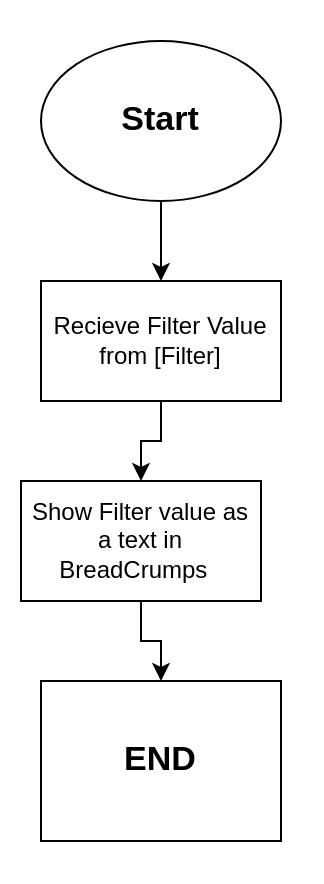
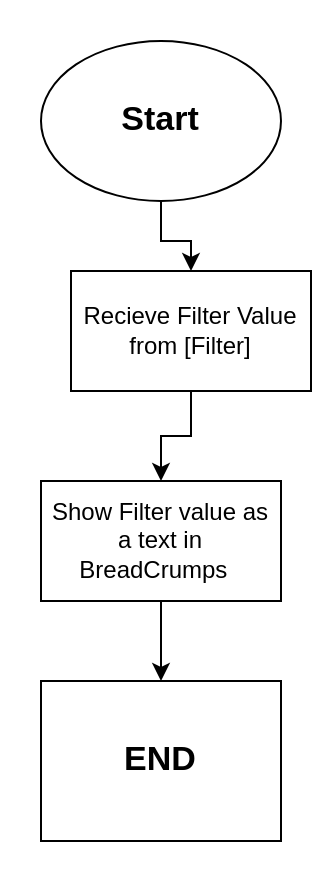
(161, 341) -> (191, 331)
(141, 541) -> (161, 541)
